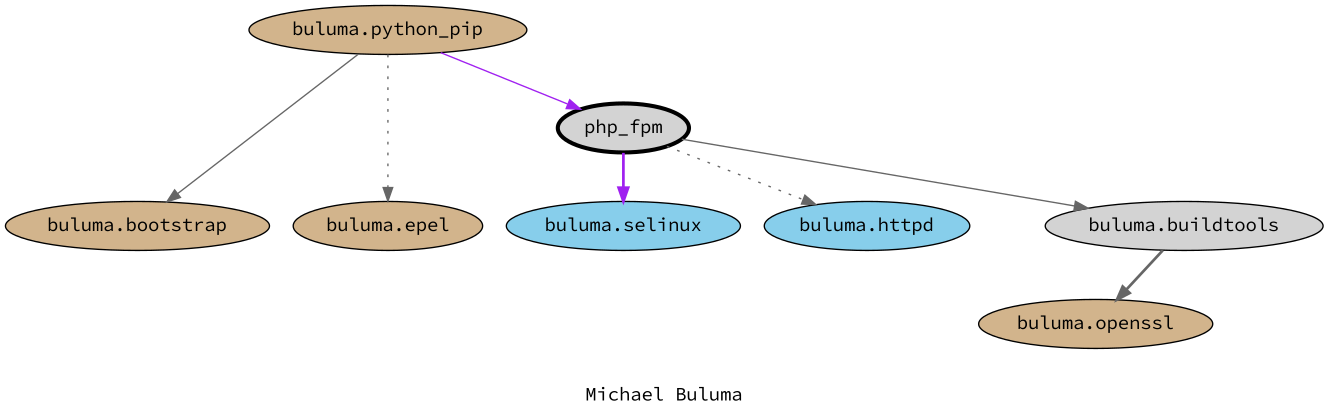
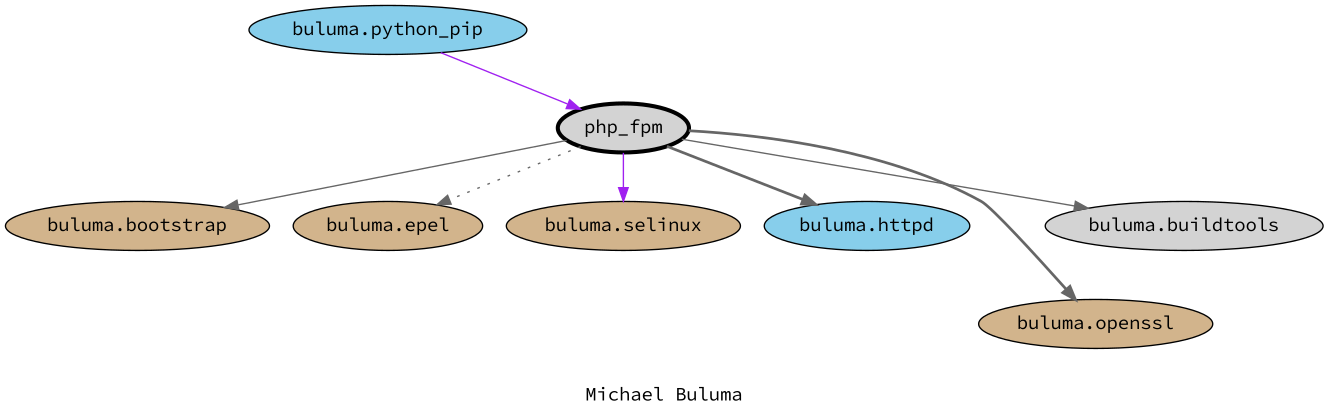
(388, 30) -> (388, 30)
(388, 121) -> (515, 173)
(268, 124) -> (402, 173)
(623, 170) -> (623, 170)
(735, 173) -> (735, 173)
(623, 226) -> (623, 226)
(1145, 270) -> (898, 167)
